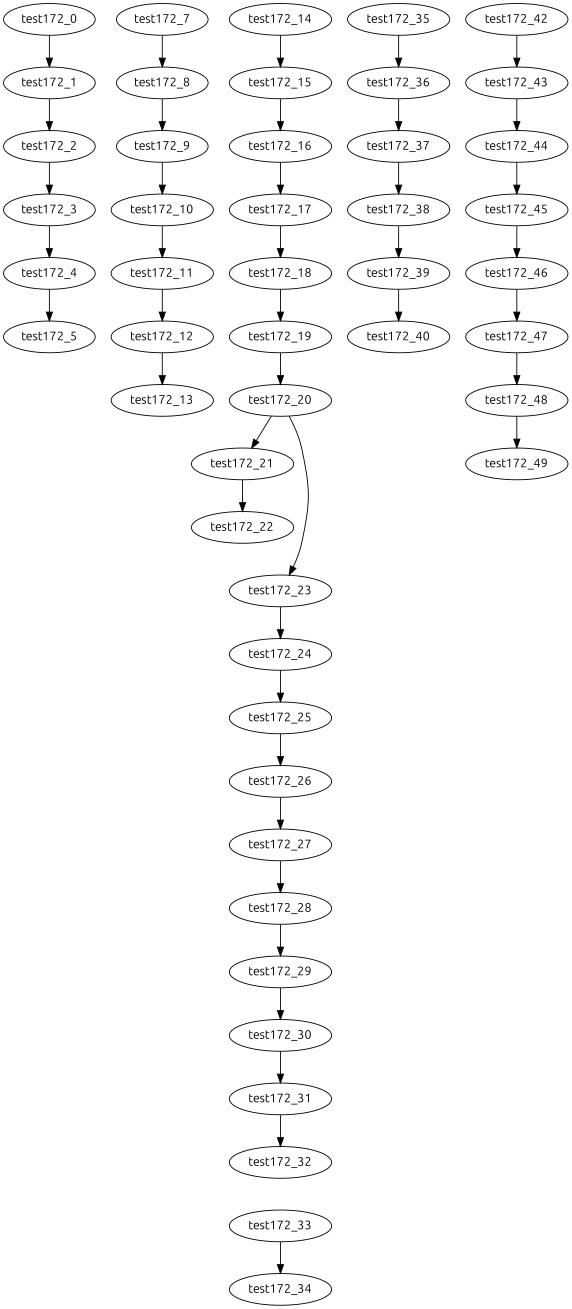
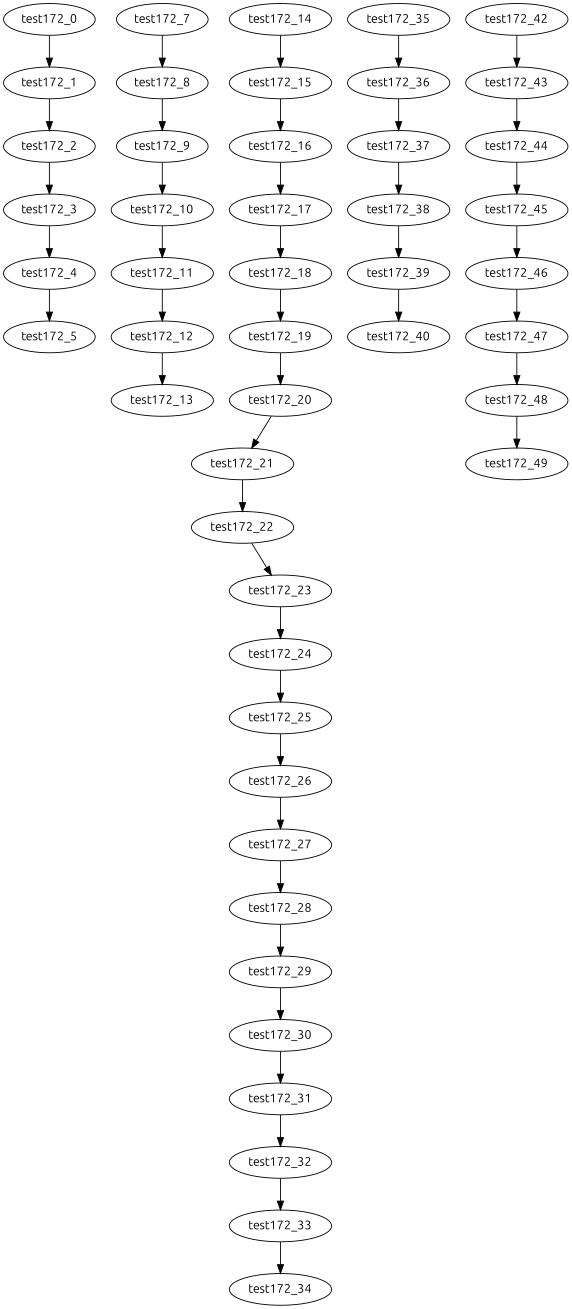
(308, 491) -> (259, 555)
none -> (280, 1190)
